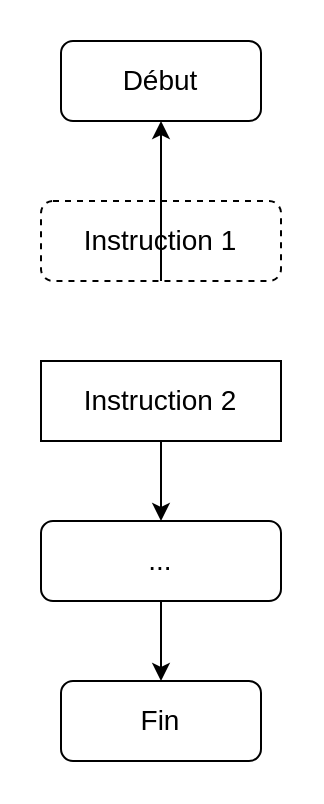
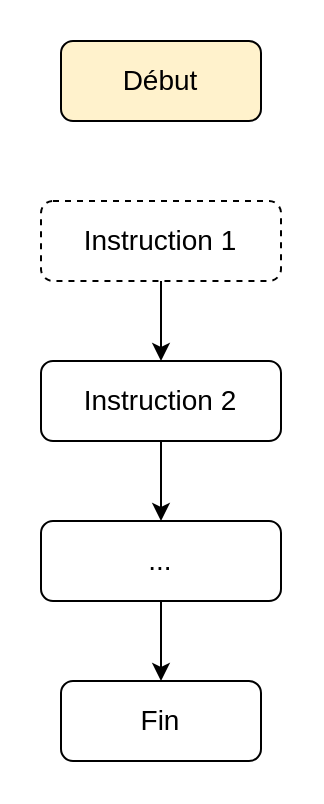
(161, 81) -> (161, 81)
(161, 208) -> (161, 314)
(161, 401) -> (161, 401)
